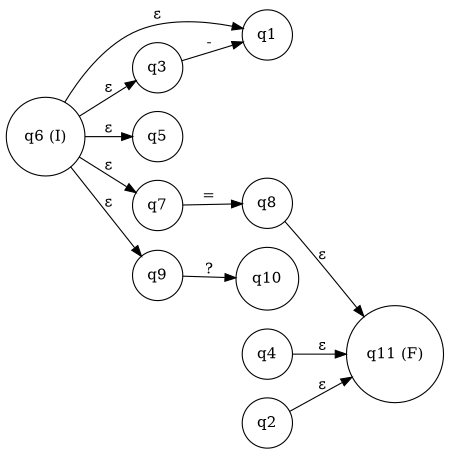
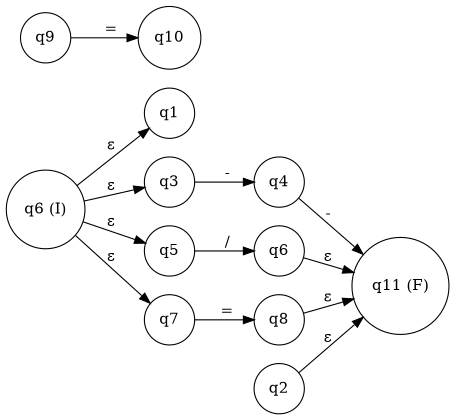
(207, 53) -> (219, 182)
(103, 207) -> none
none -> (279, 251)
(209, 269) -> (111, 30)
(323, 346) -> (328, 214)
